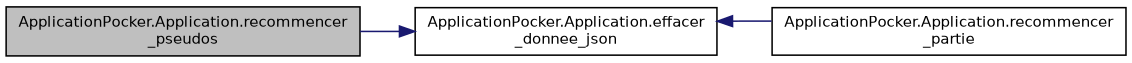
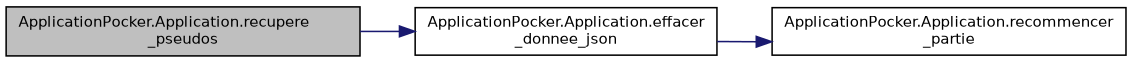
(752, 21) -> (737, 42)
(183, 31) -> (183, 31)
